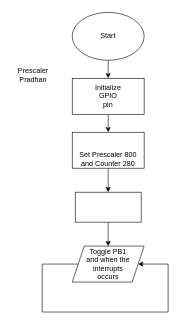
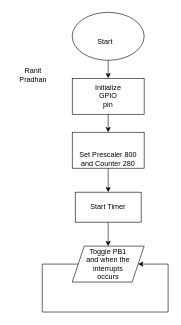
(108, 36) -> (105, 42)
(33, 75) -> (33, 75)
none -> (108, 207)
